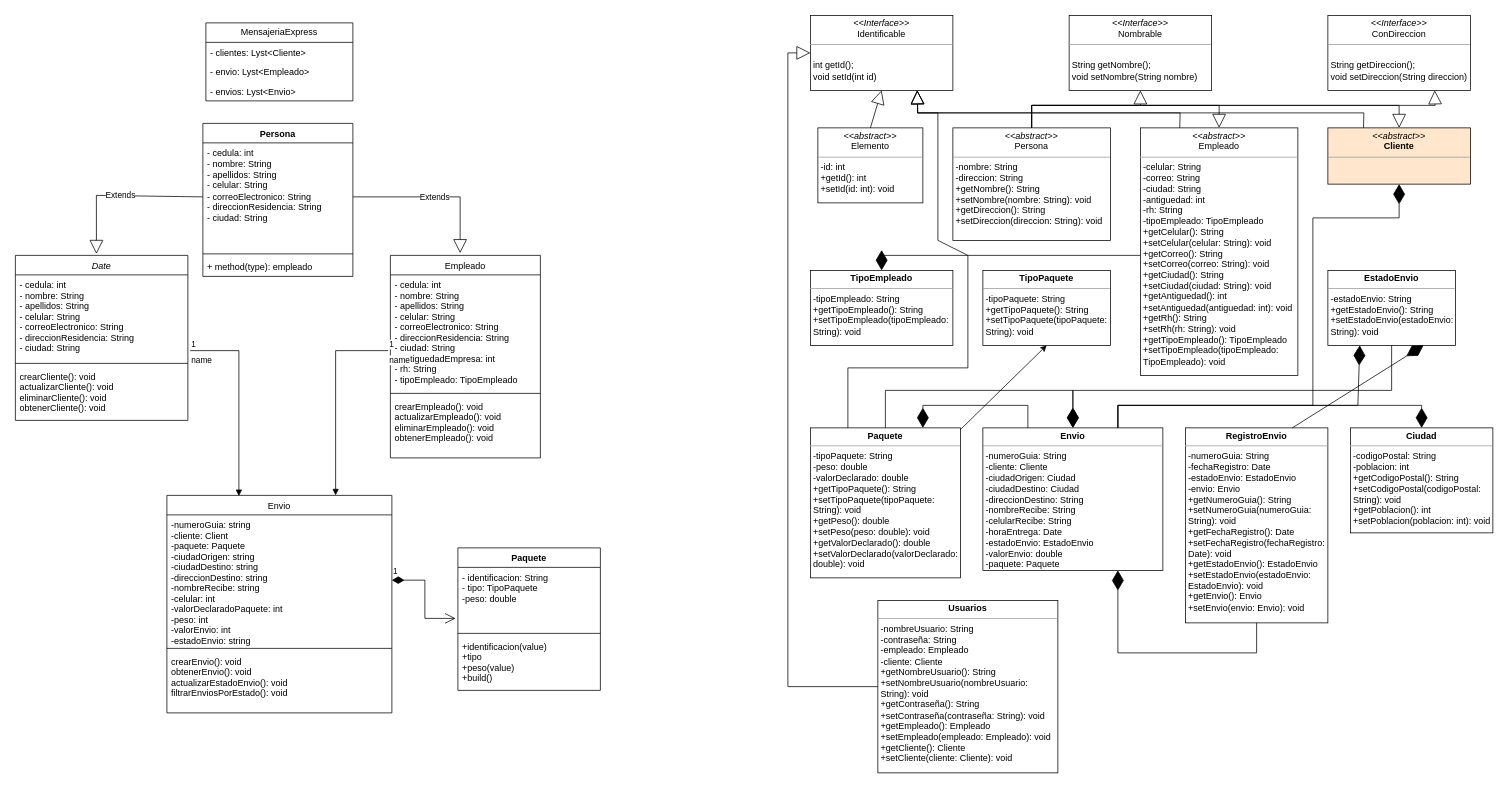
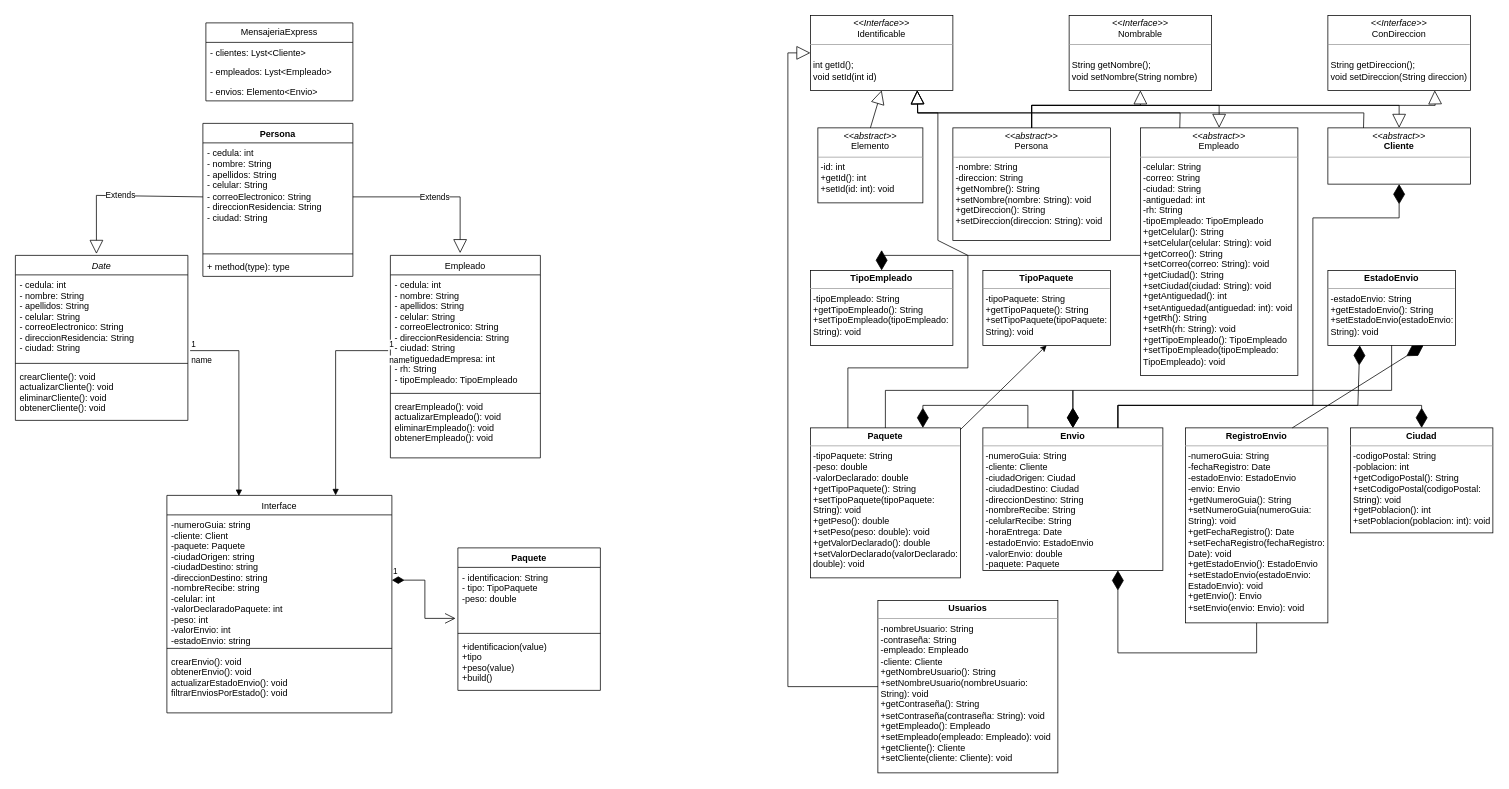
(262, 73) -> (273, 73)
(257, 92) -> (266, 92)
(1399, 156) -> (1399, 156)
(263, 268) -> (254, 268)
(279, 506) -> (279, 506)
